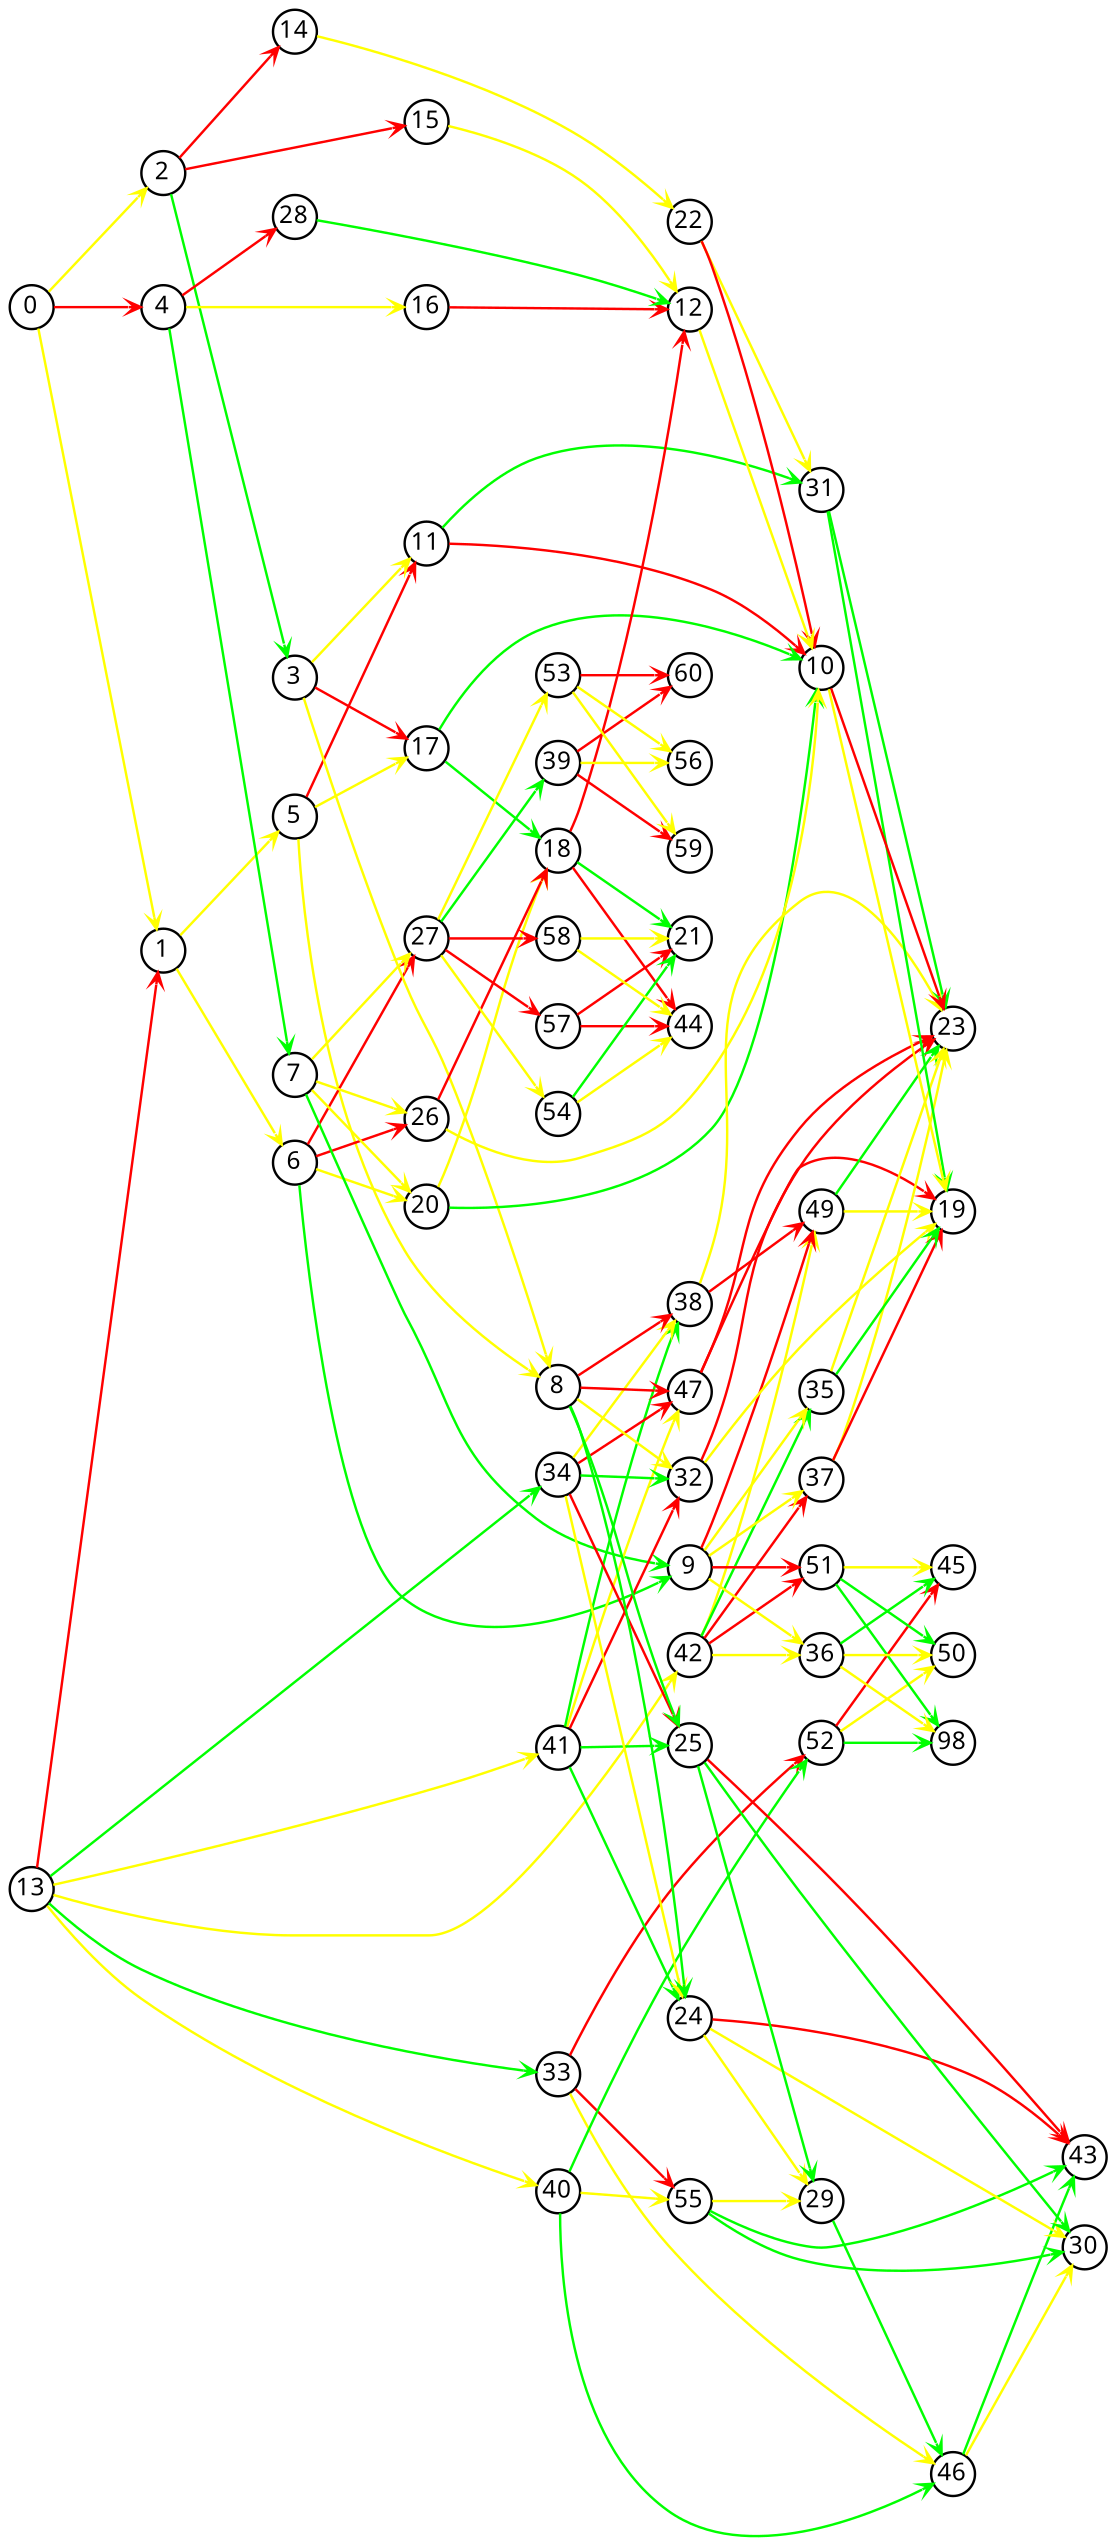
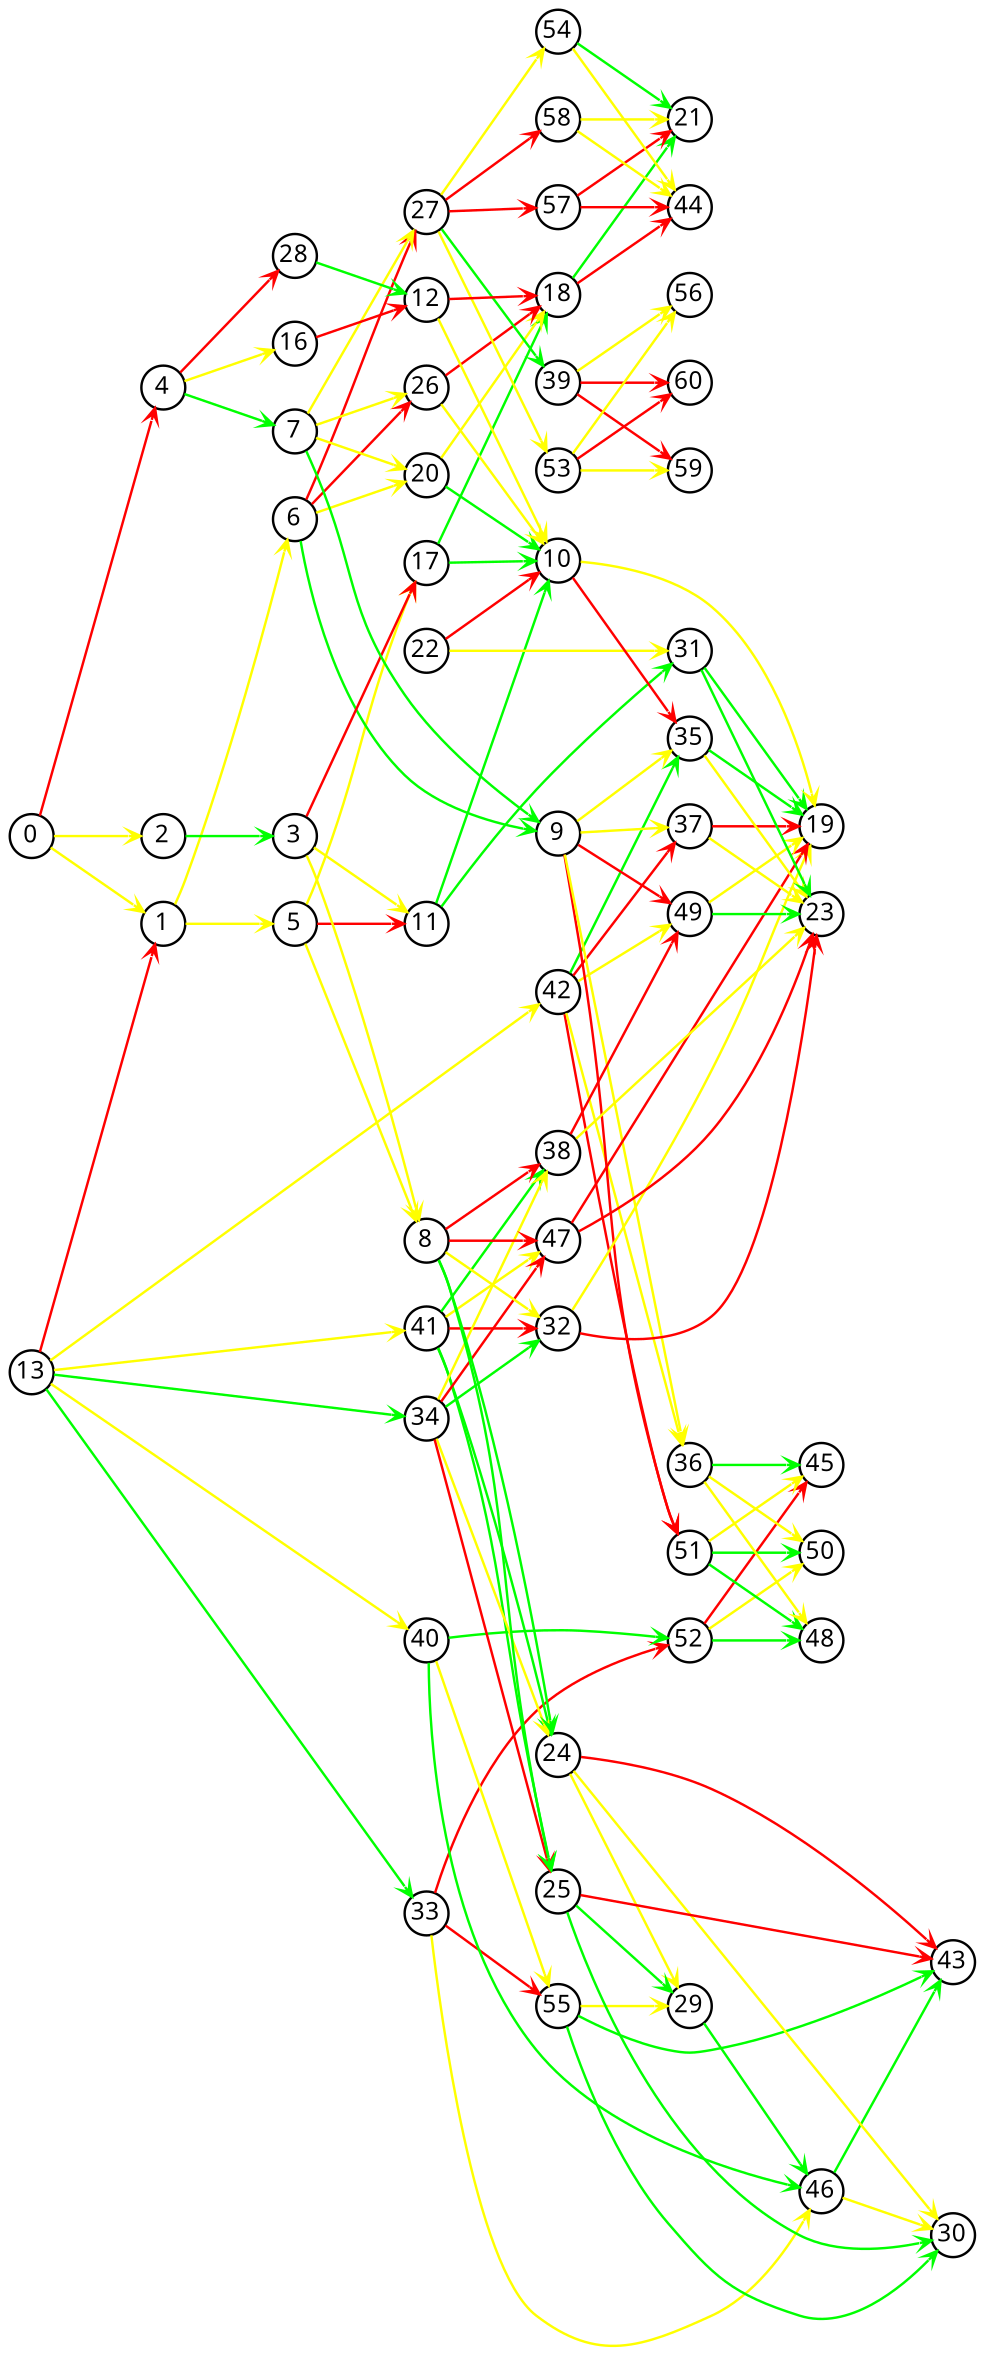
(295, 32) -> none
(427, 122) -> none
(623, 563) -> (490, 748)
(637, 591) -> (486, 298)
(885, 842) -> (613, 634)
(953, 1743) -> (821, 1640)
